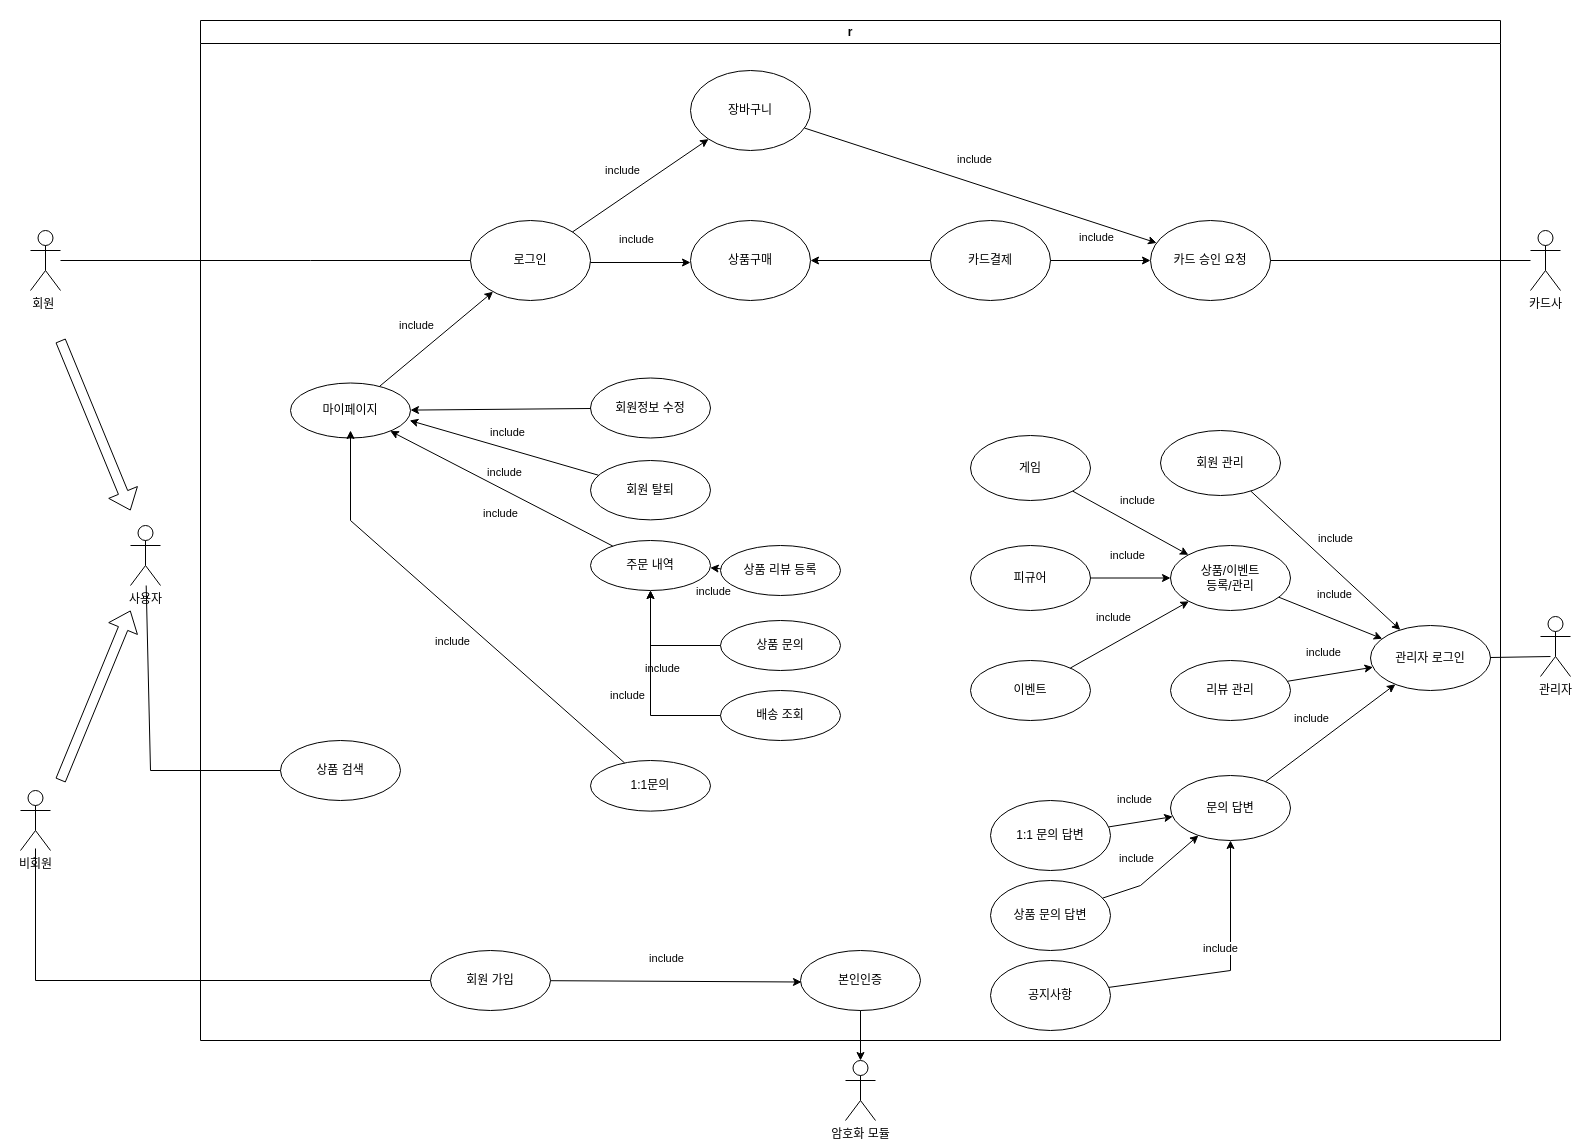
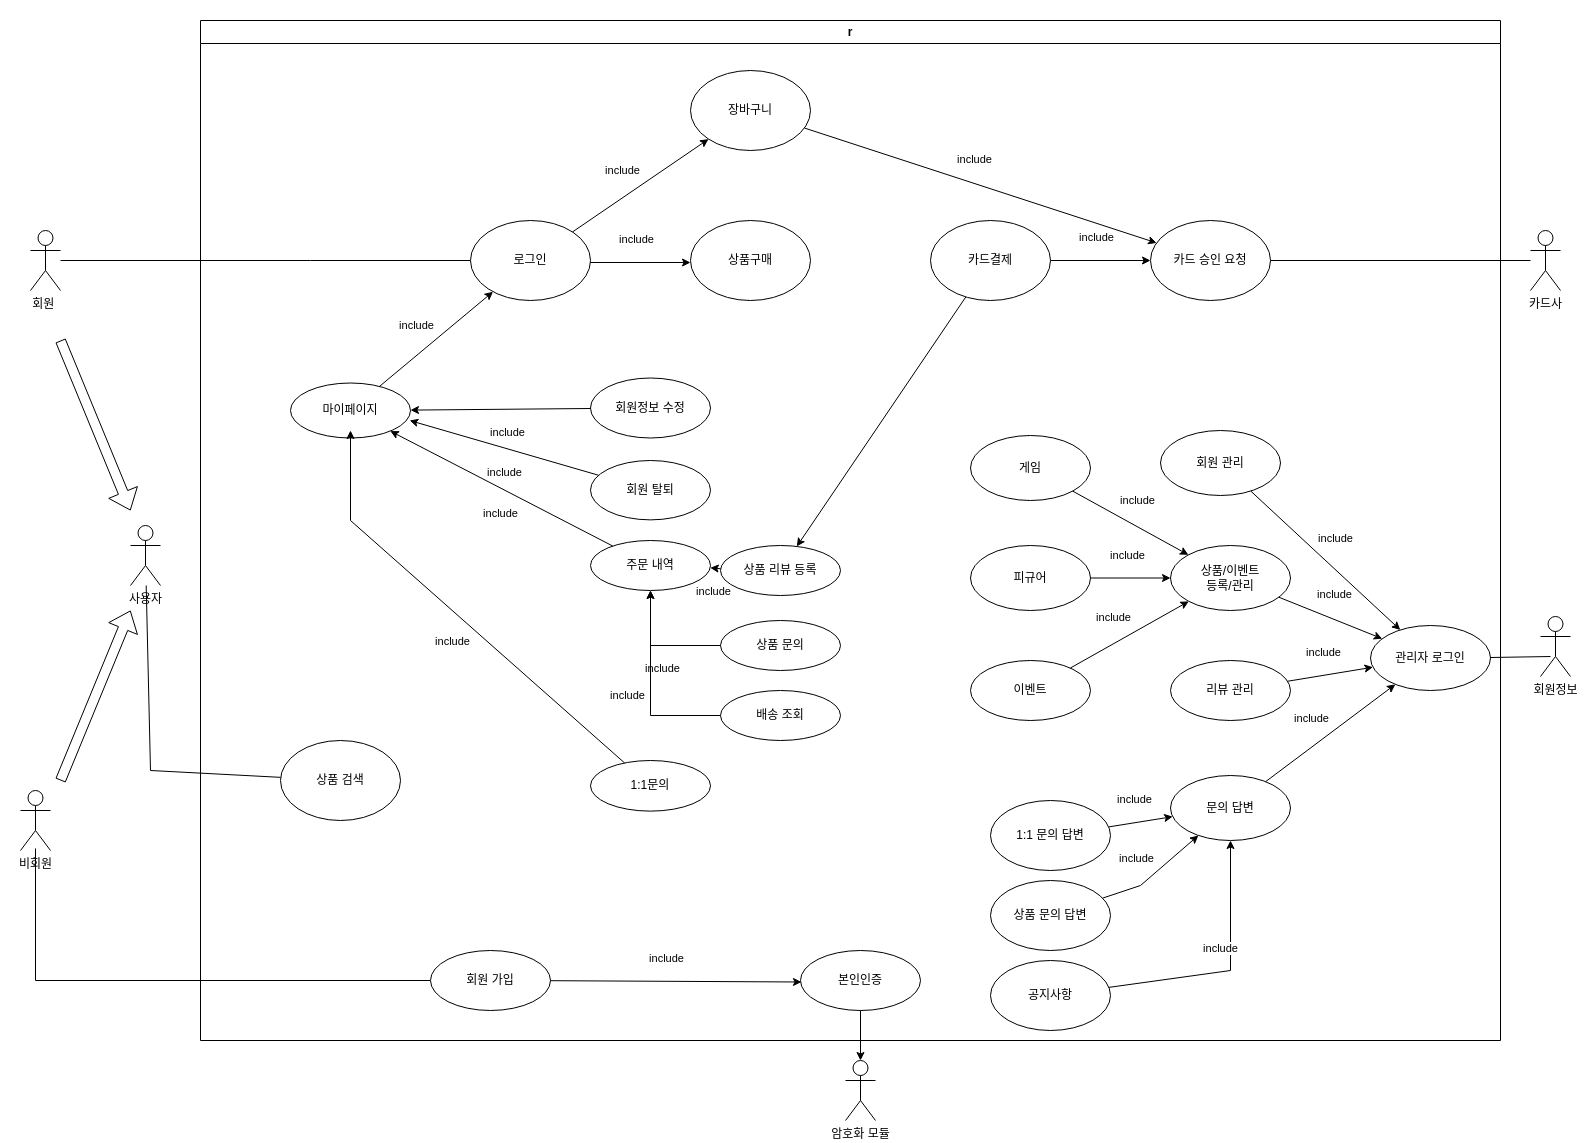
(874, 261) -> (883, 419)
(1556, 691) -> (1556, 691)
(341, 771) -> (341, 781)
